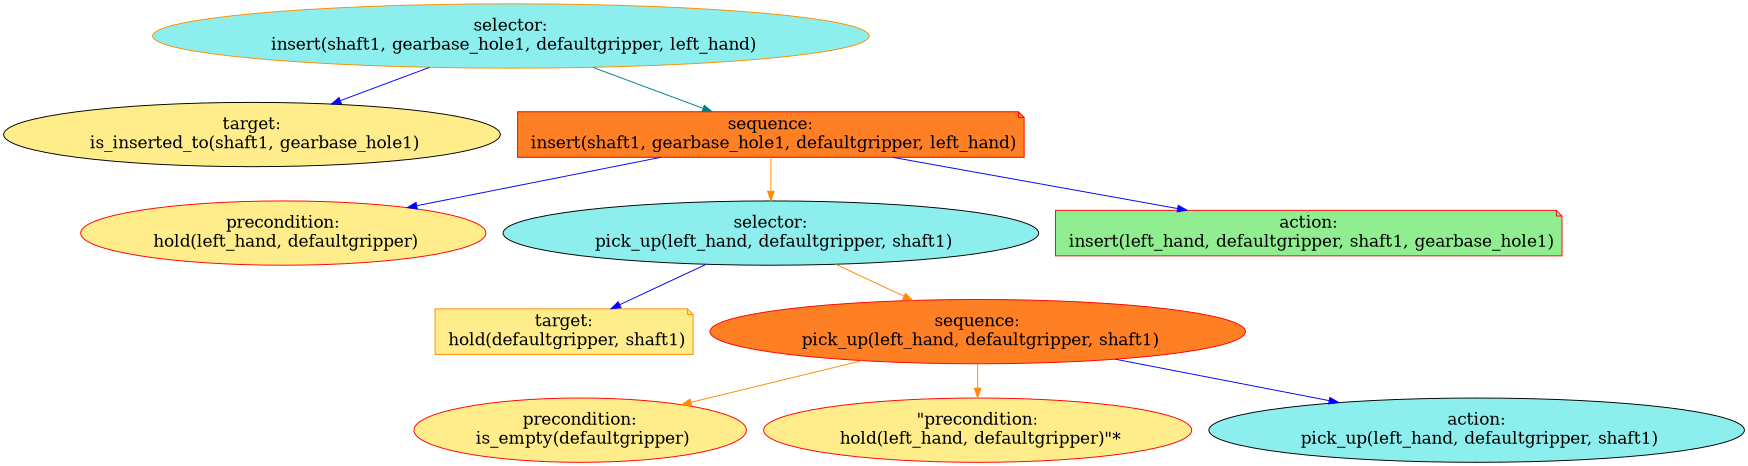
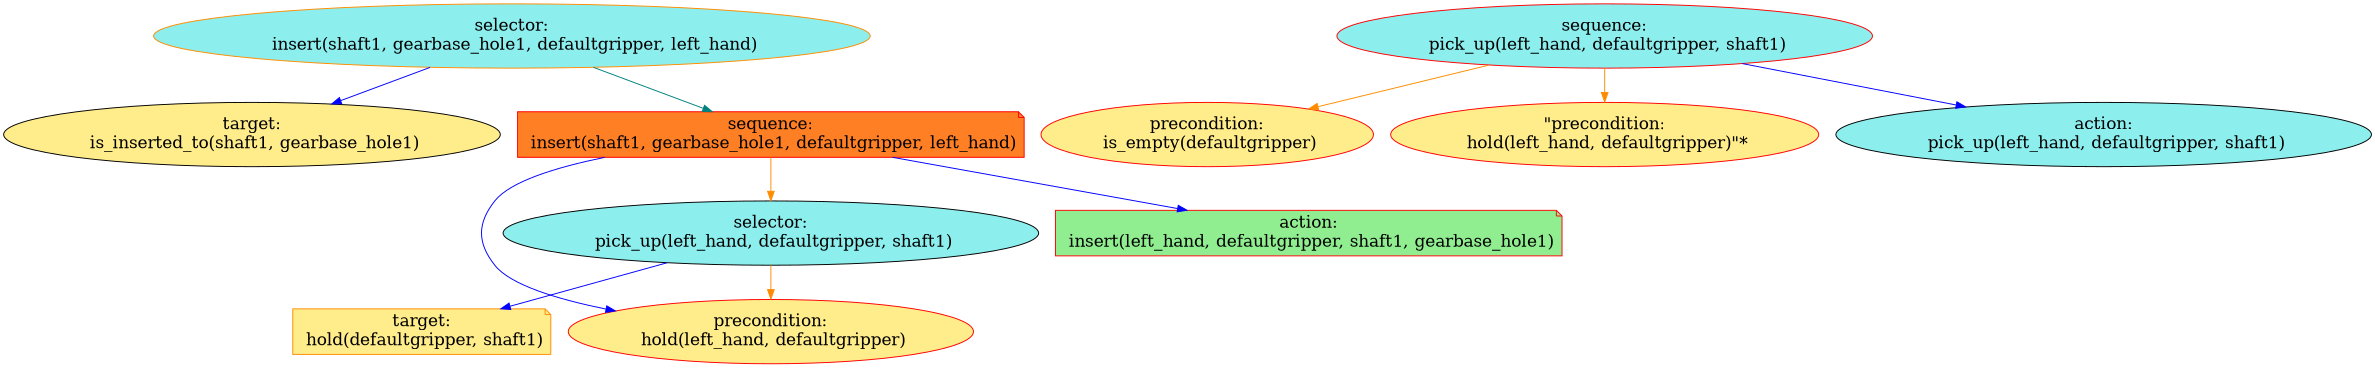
(870, 280) -> (771, 277)
(978, 332) -> (1605, 36)
